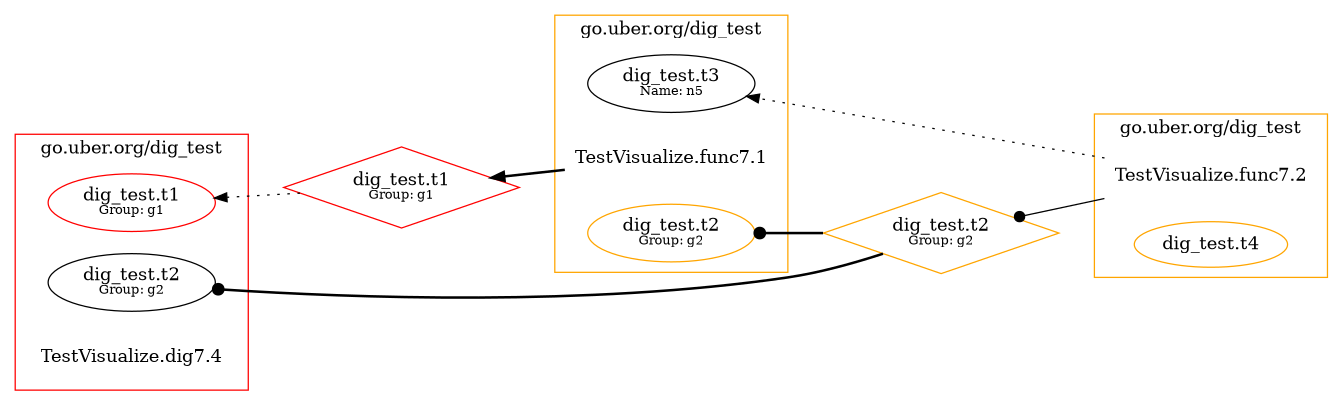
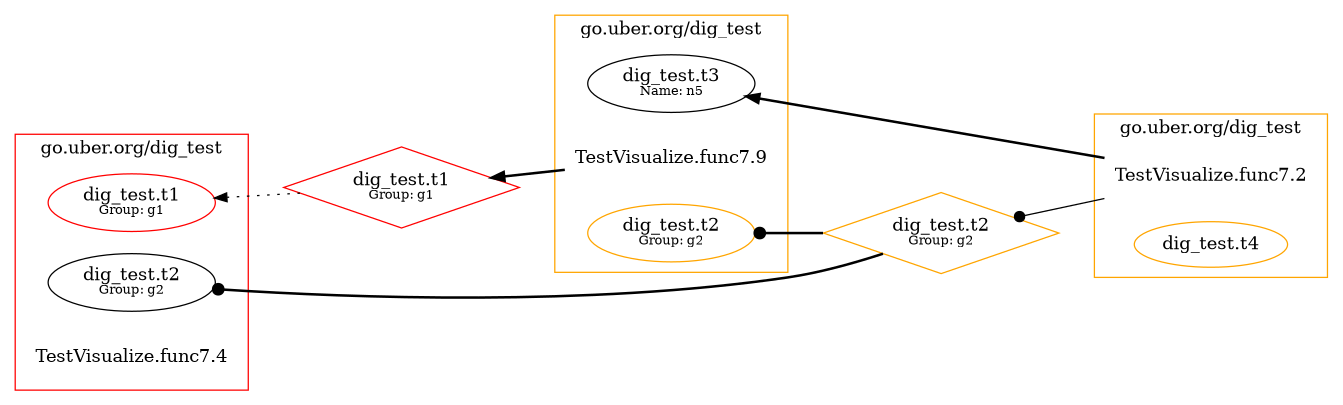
(932, 128) -> (932, 128)
(671, 158) -> (671, 158)
(132, 357) -> (132, 357)
